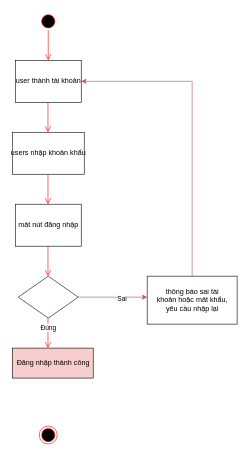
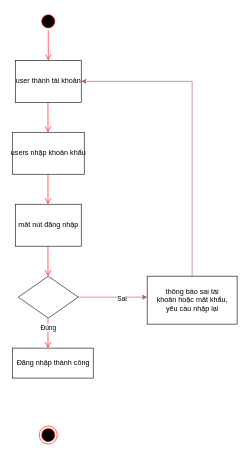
(53, 363) -> (53, 363)
